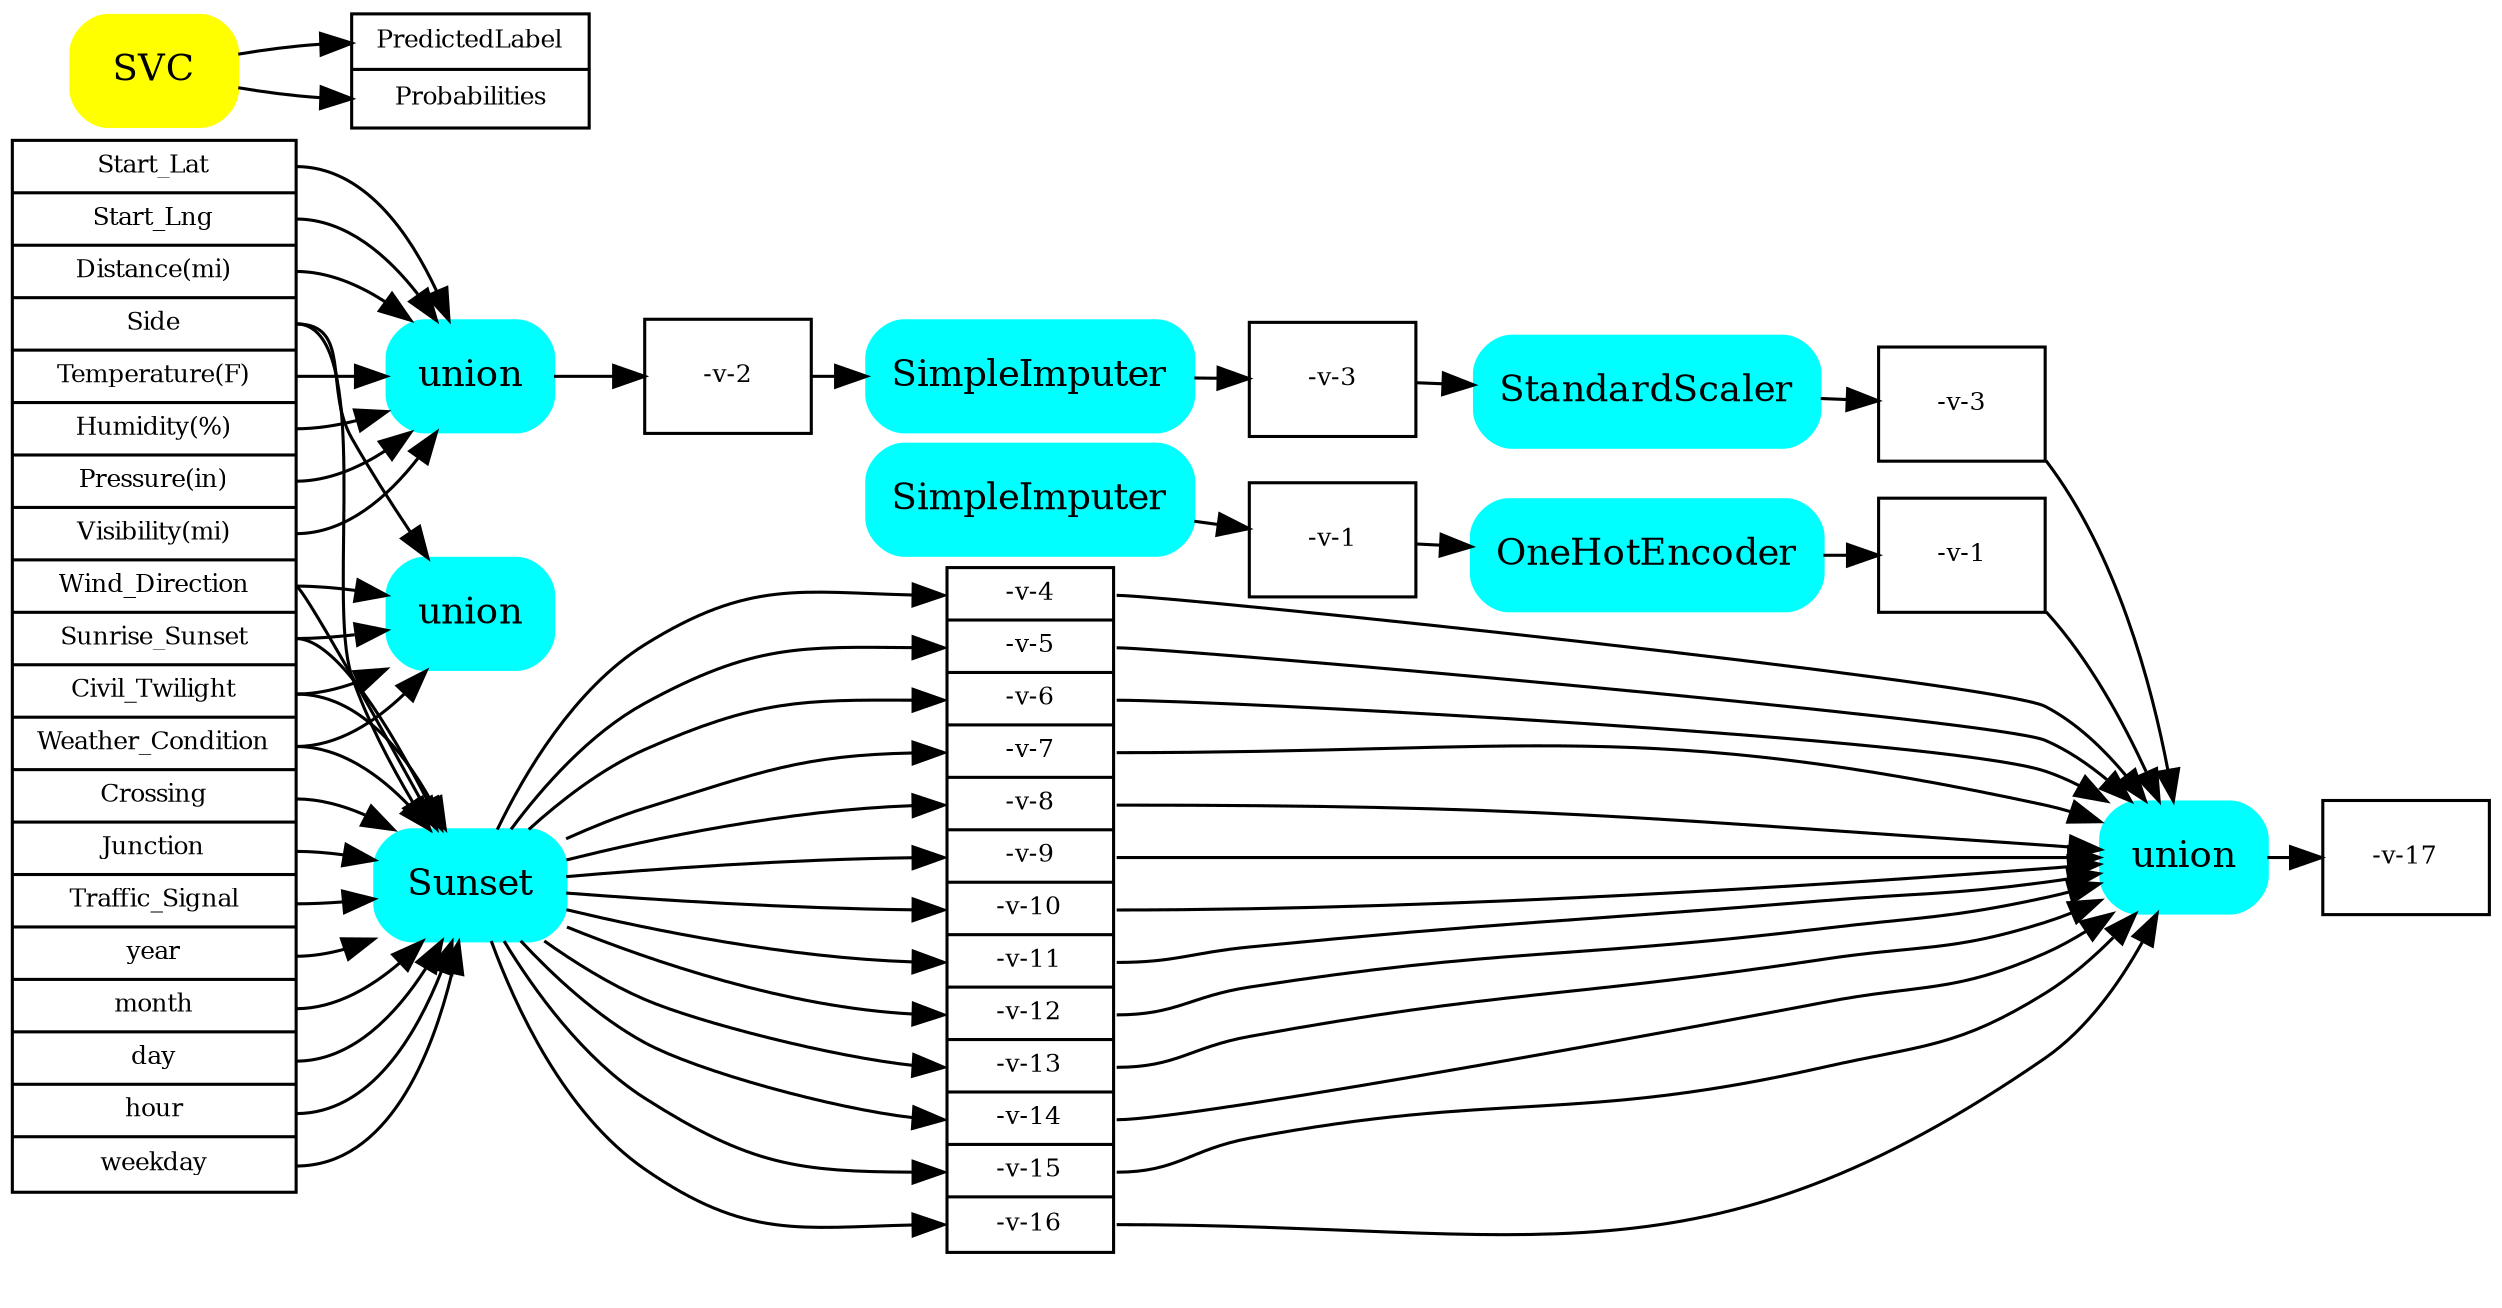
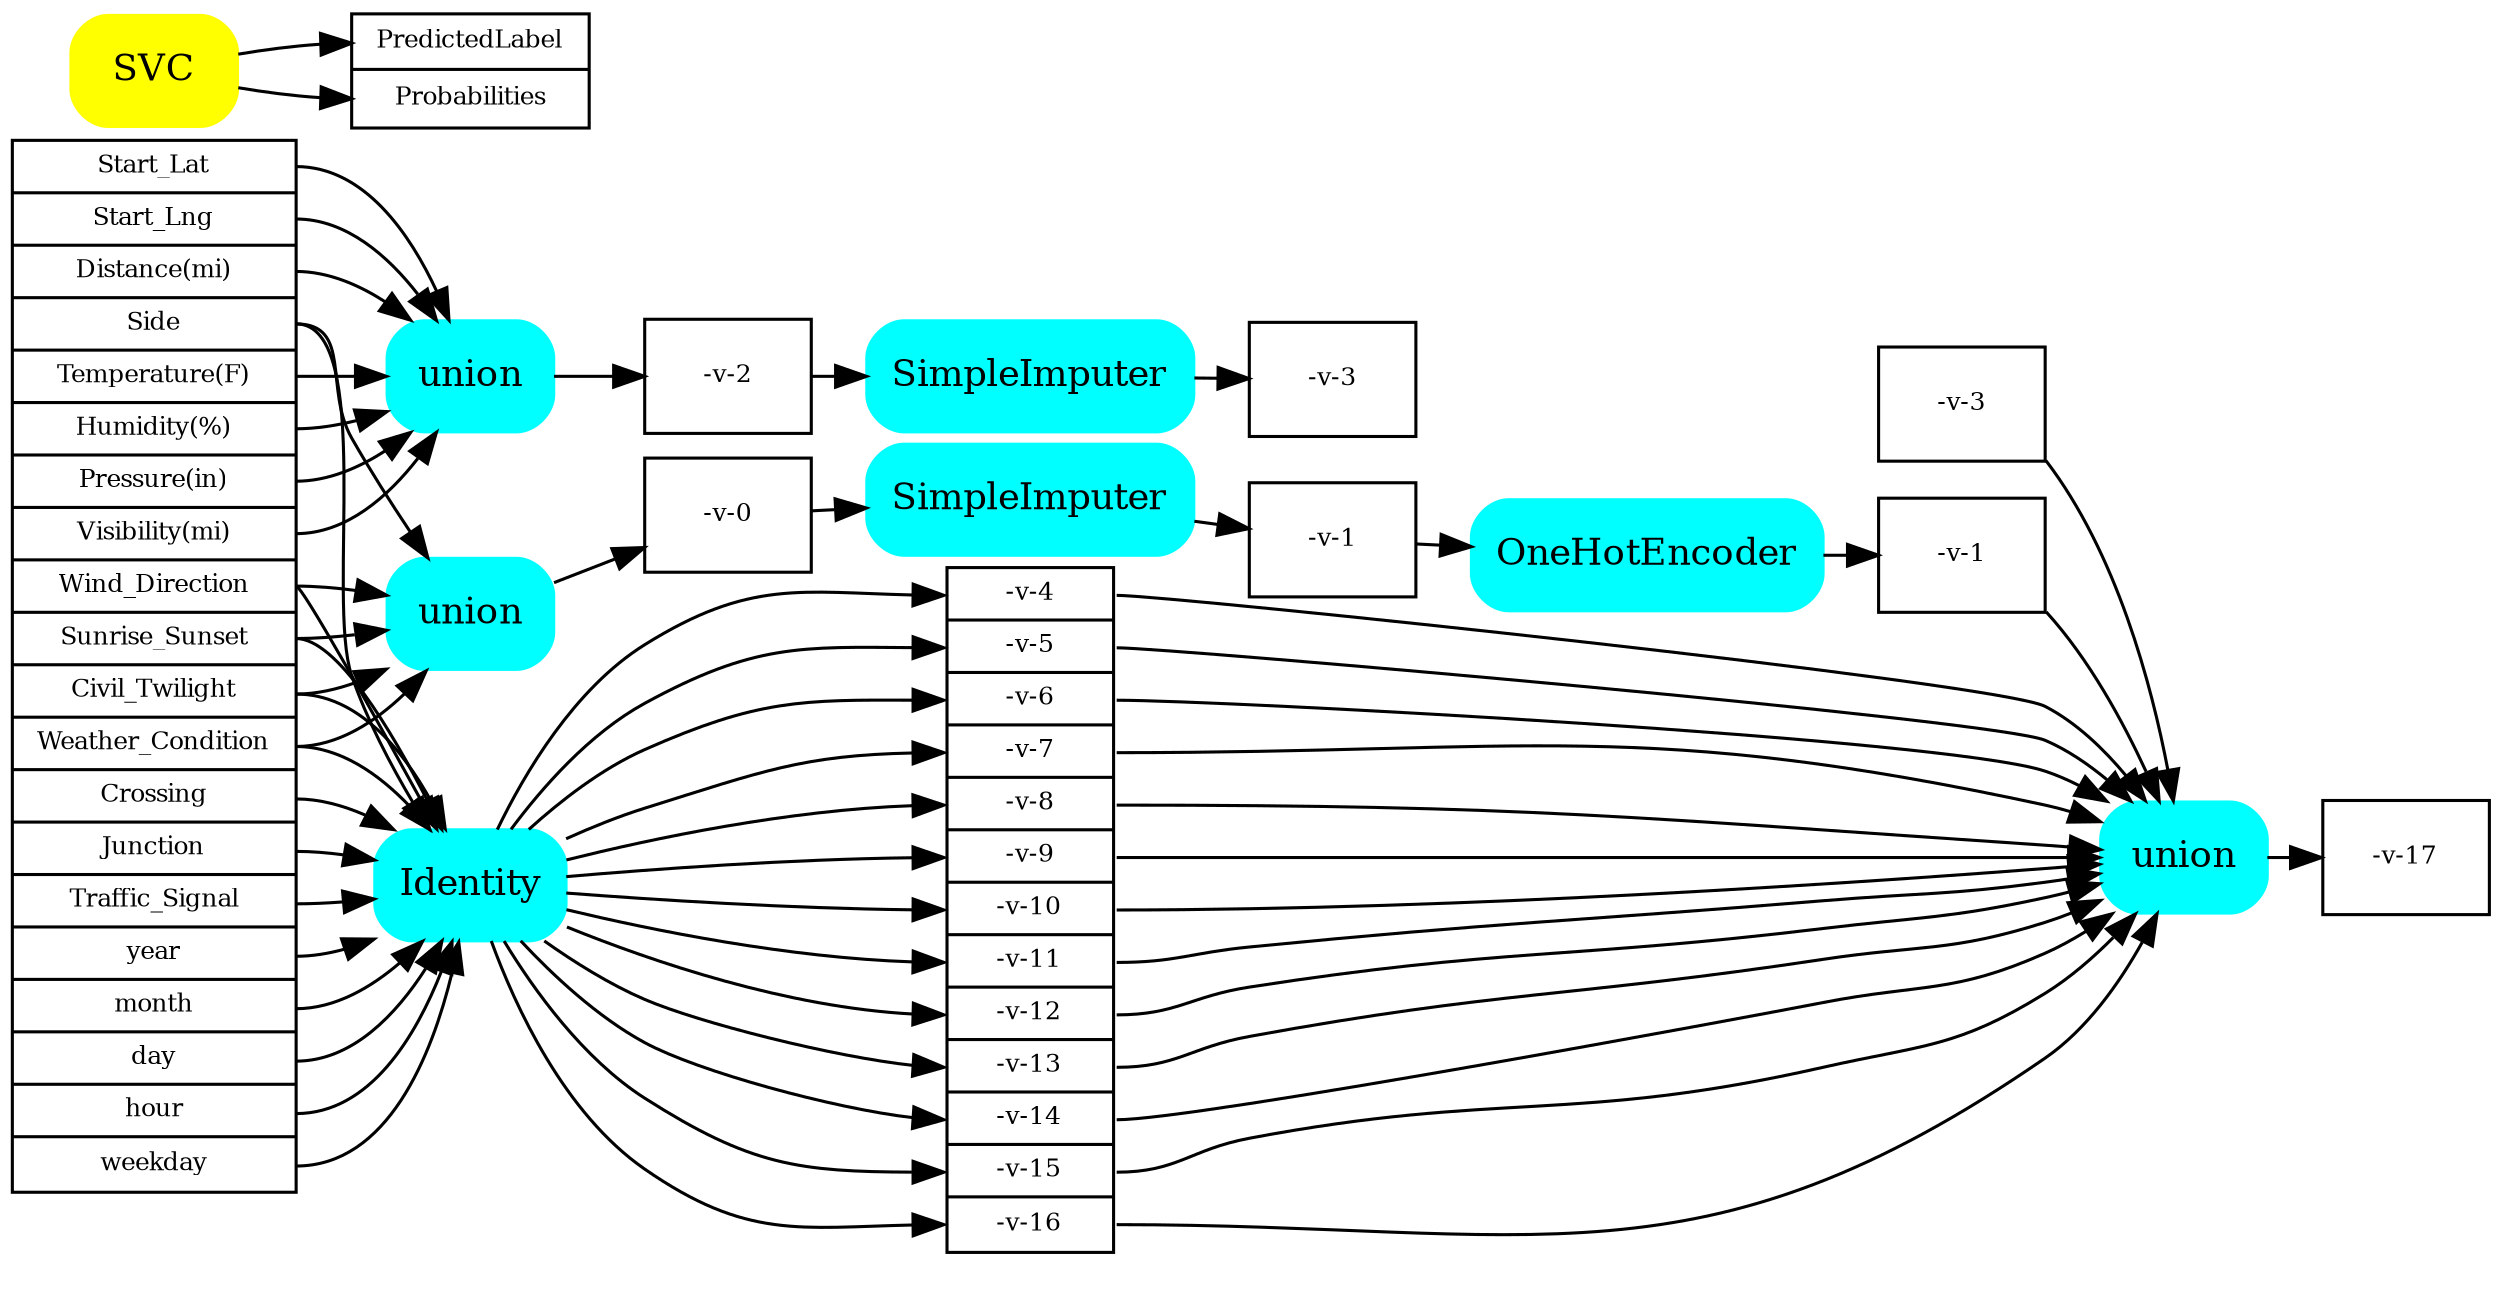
(1647, 392) -> none
none -> (728, 515)
(470, 885) -> (470, 885)
